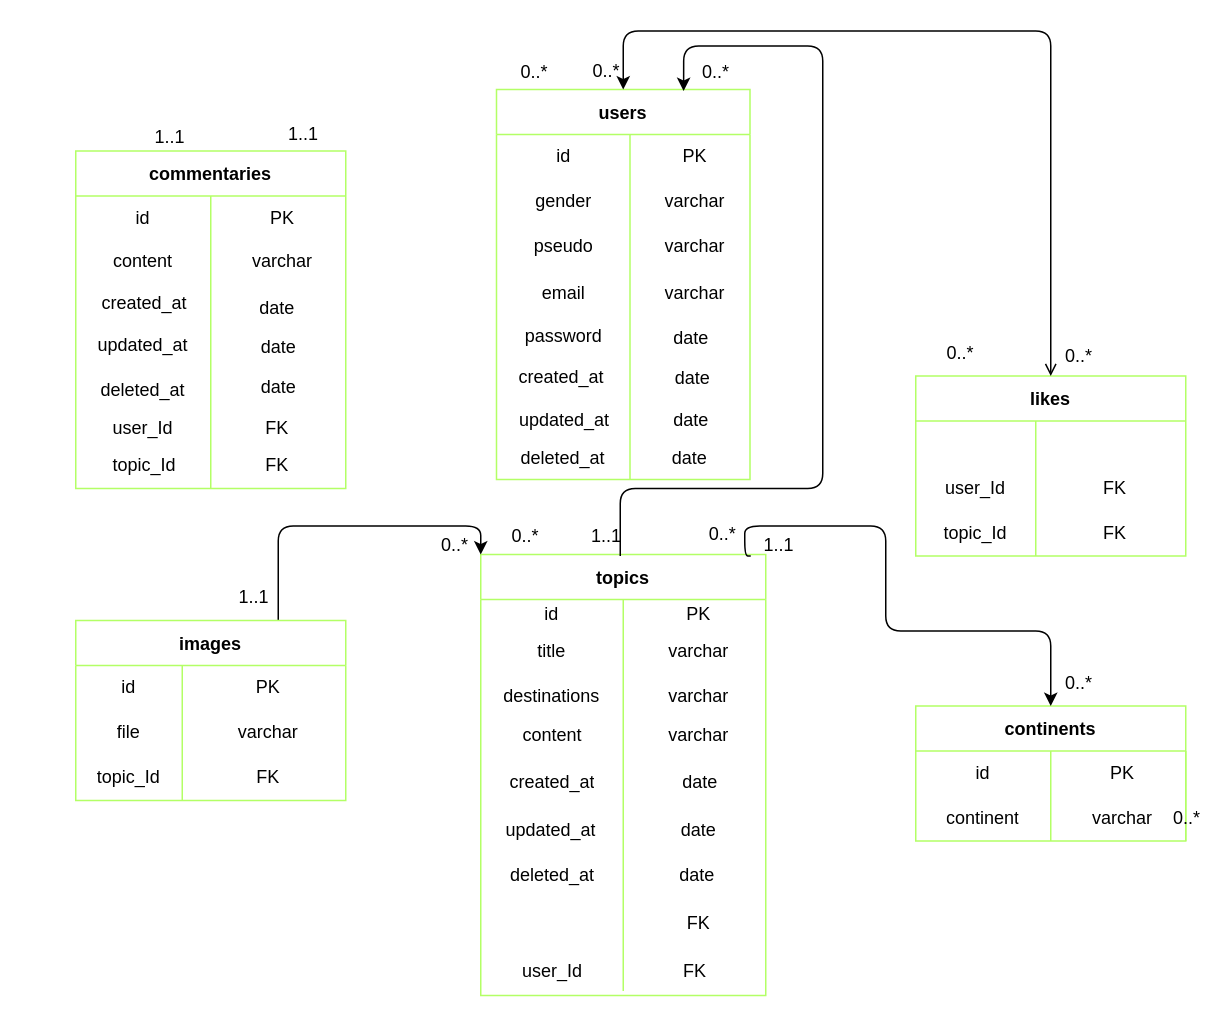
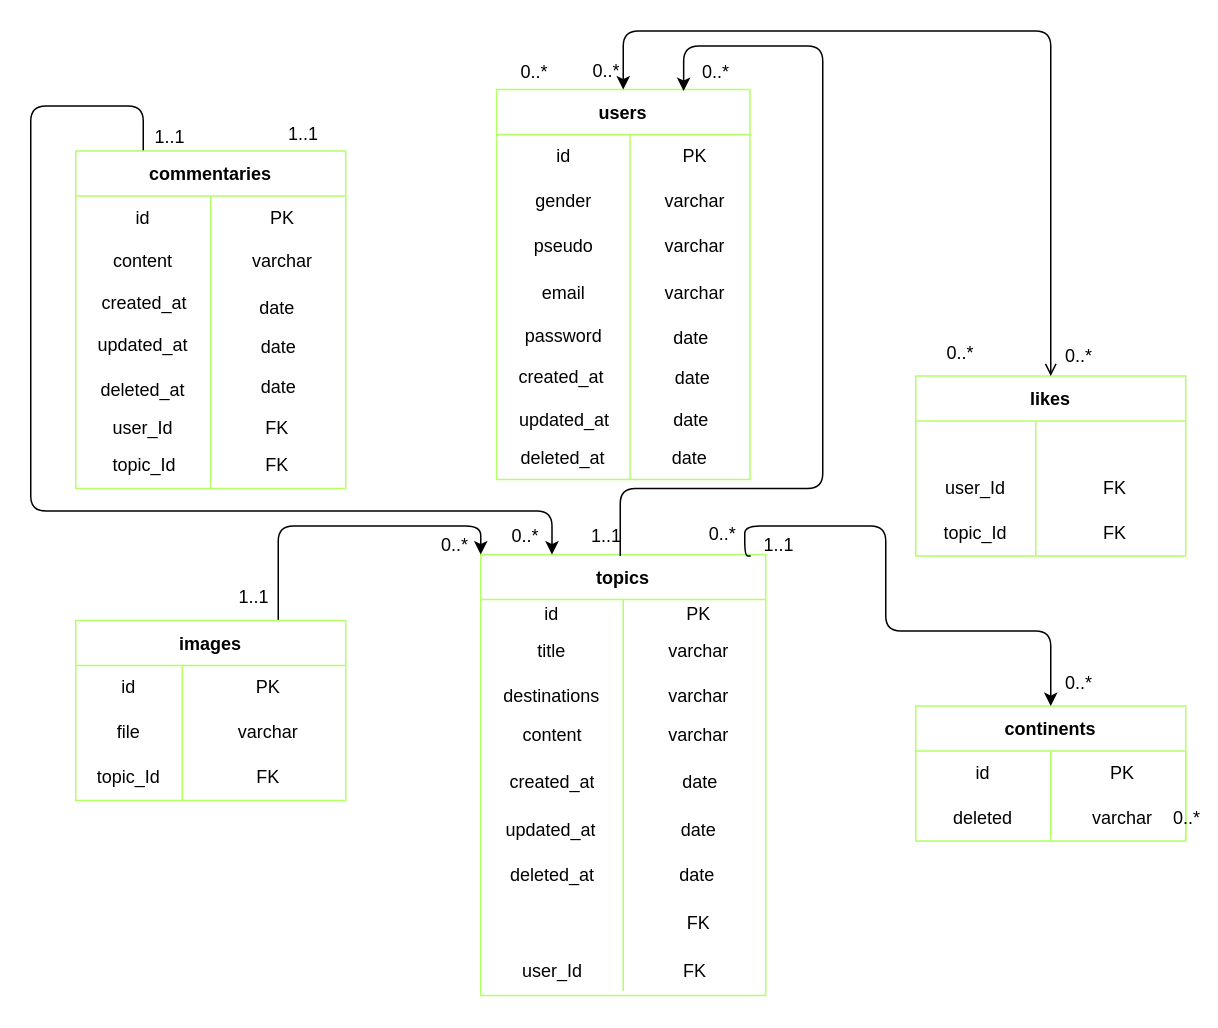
none -> (35, 508)
(983, 818) -> (983, 818)
